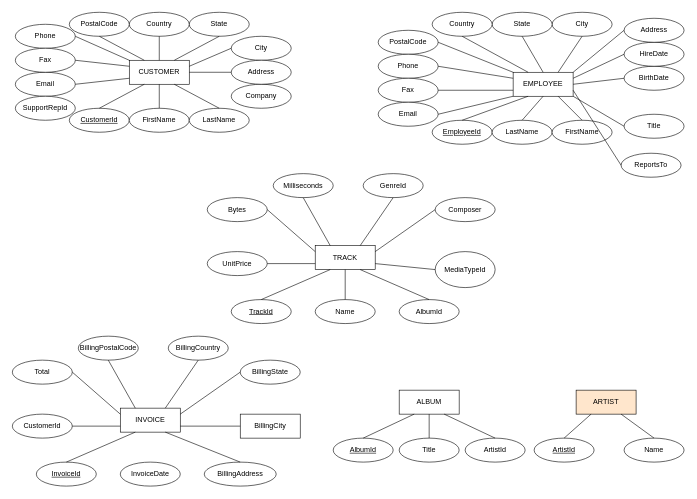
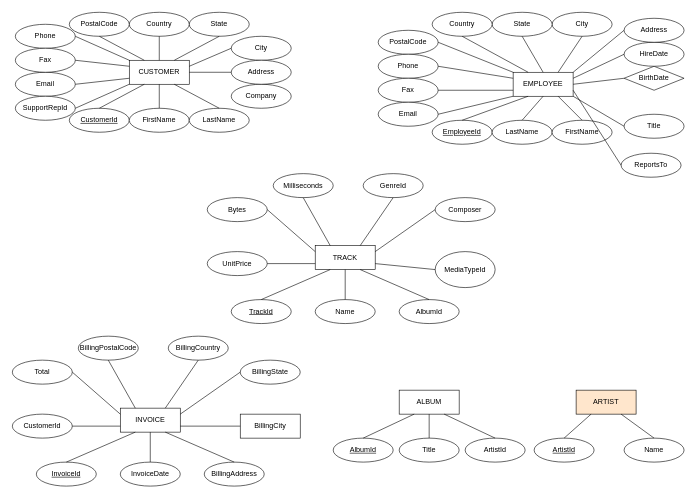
(654, 78) -> (654, 78)
none -> (102, 97)
none -> (150, 447)
(240, 474) -> (234, 474)
